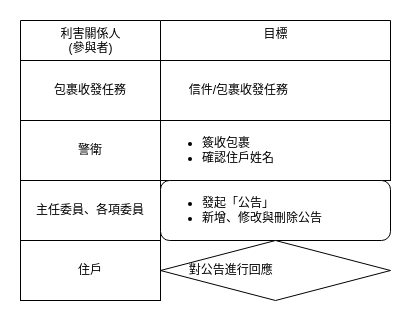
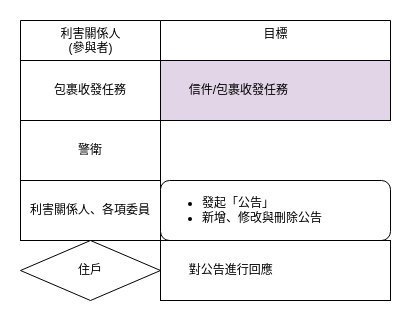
(276, 91) -> (276, 91)
(276, 151) -> none
(91, 211) -> (91, 211)
(91, 271) -> (91, 271)
(276, 271) -> (276, 271)
